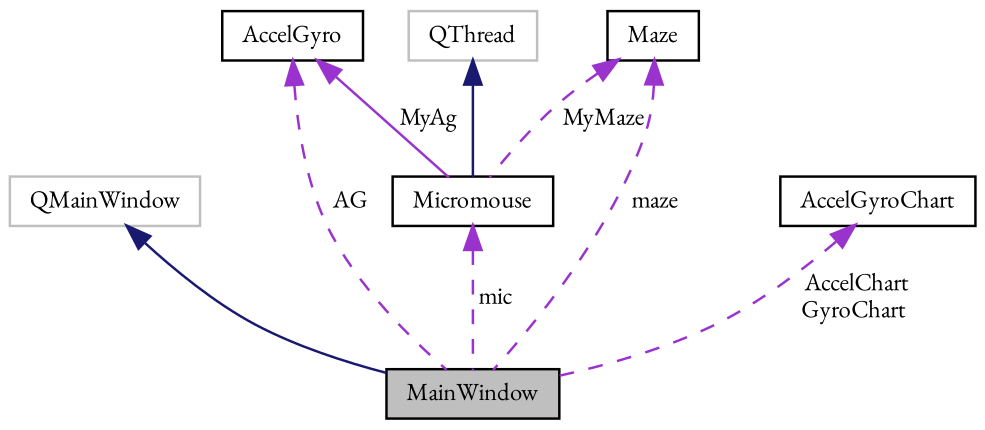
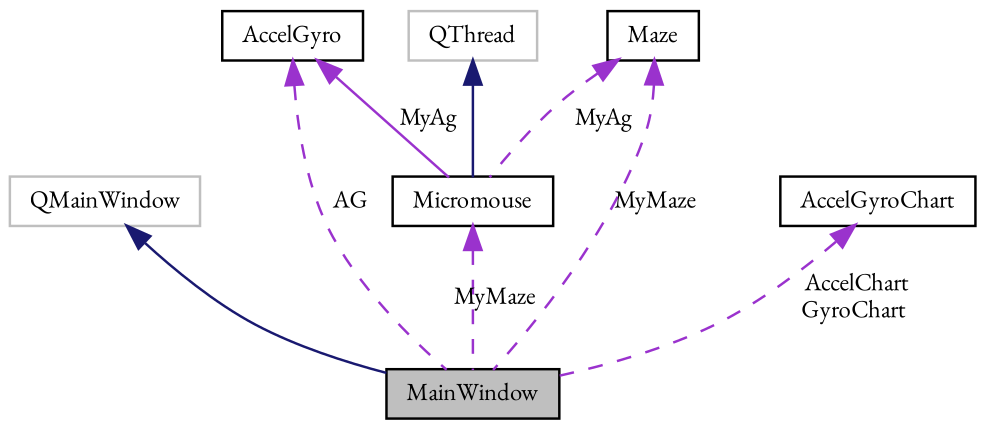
(601, 119) -> (601, 119)
(653, 201) -> (653, 201)
(493, 298) -> (493, 298)
